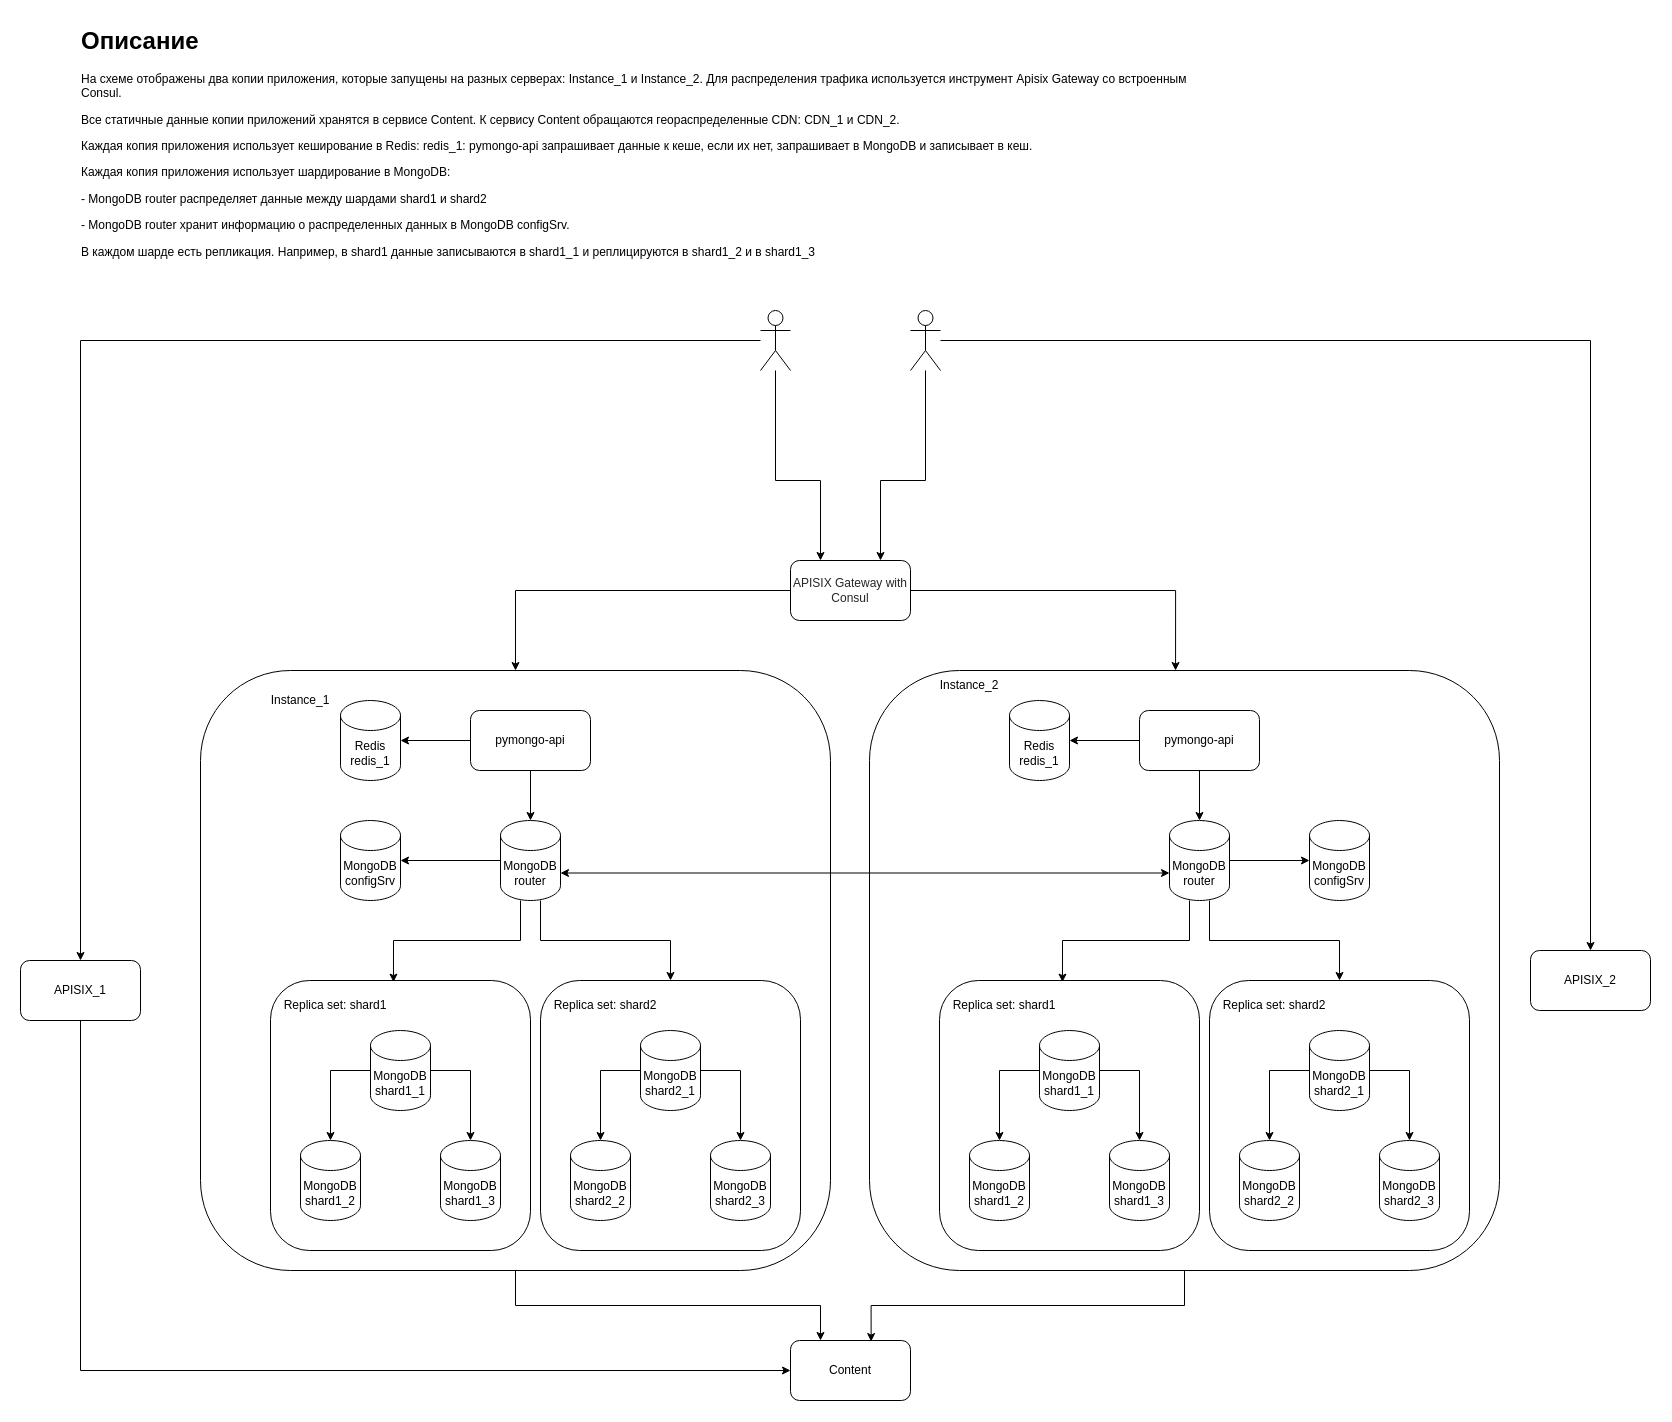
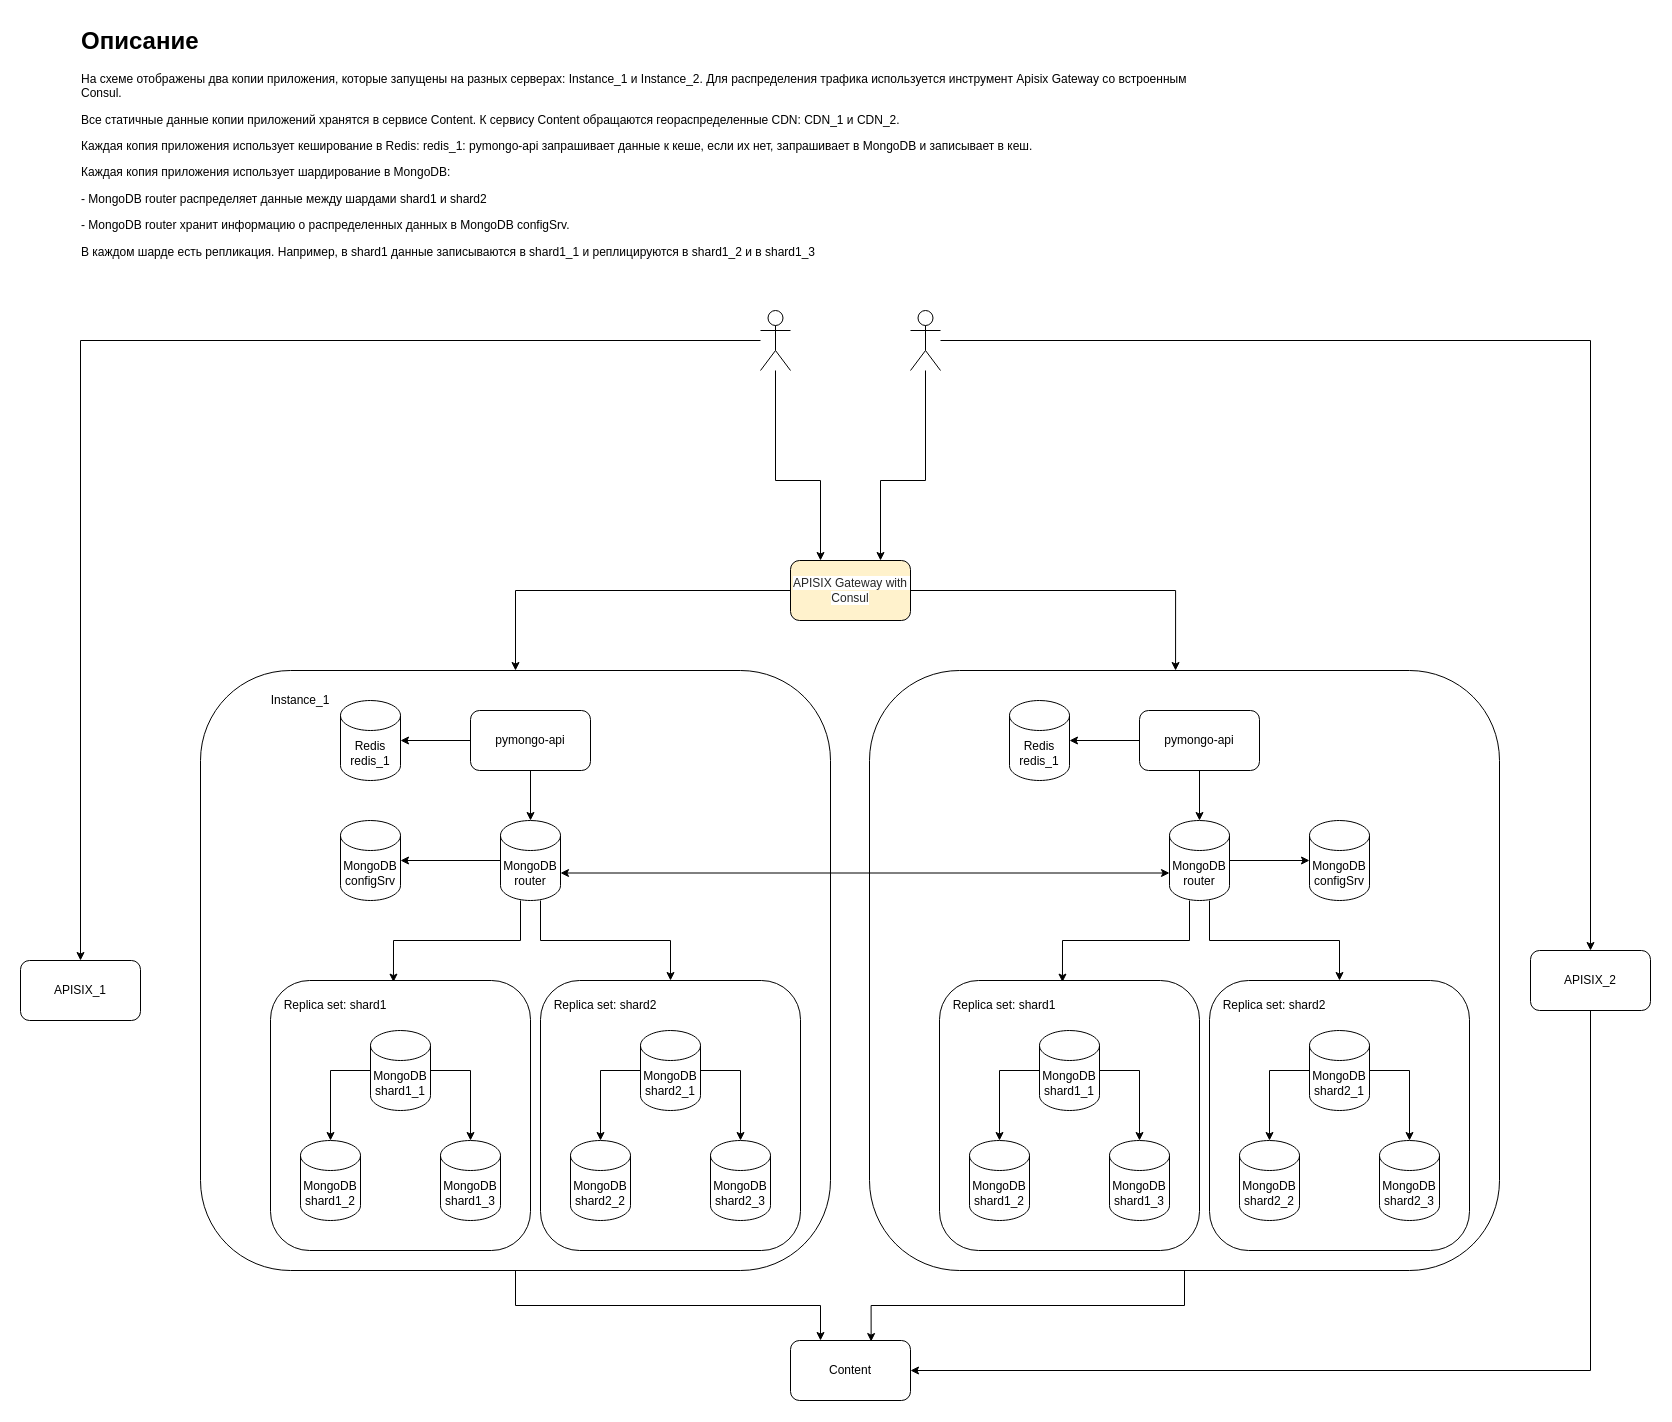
(851, 591) -> (851, 591)
(970, 686) -> none
(257, 1371) -> none
none -> (1434, 1371)
